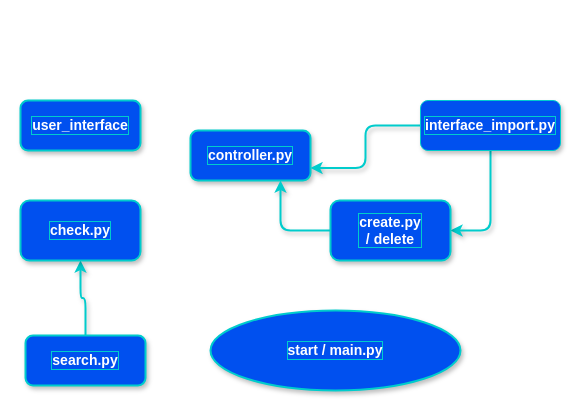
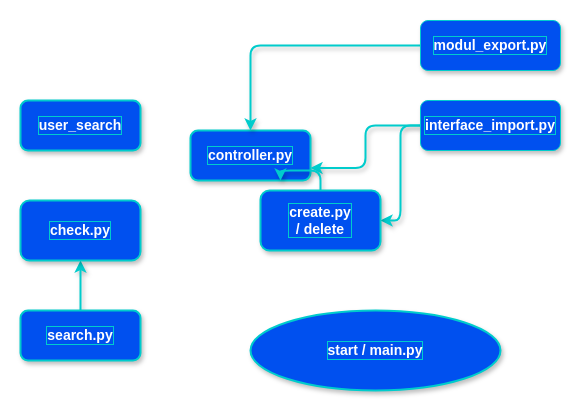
none -> (303, 46)
none -> (491, 46)
(81, 126) -> (81, 126)
(391, 231) -> (321, 221)
(336, 351) -> (376, 351)
(86, 361) -> (81, 336)
